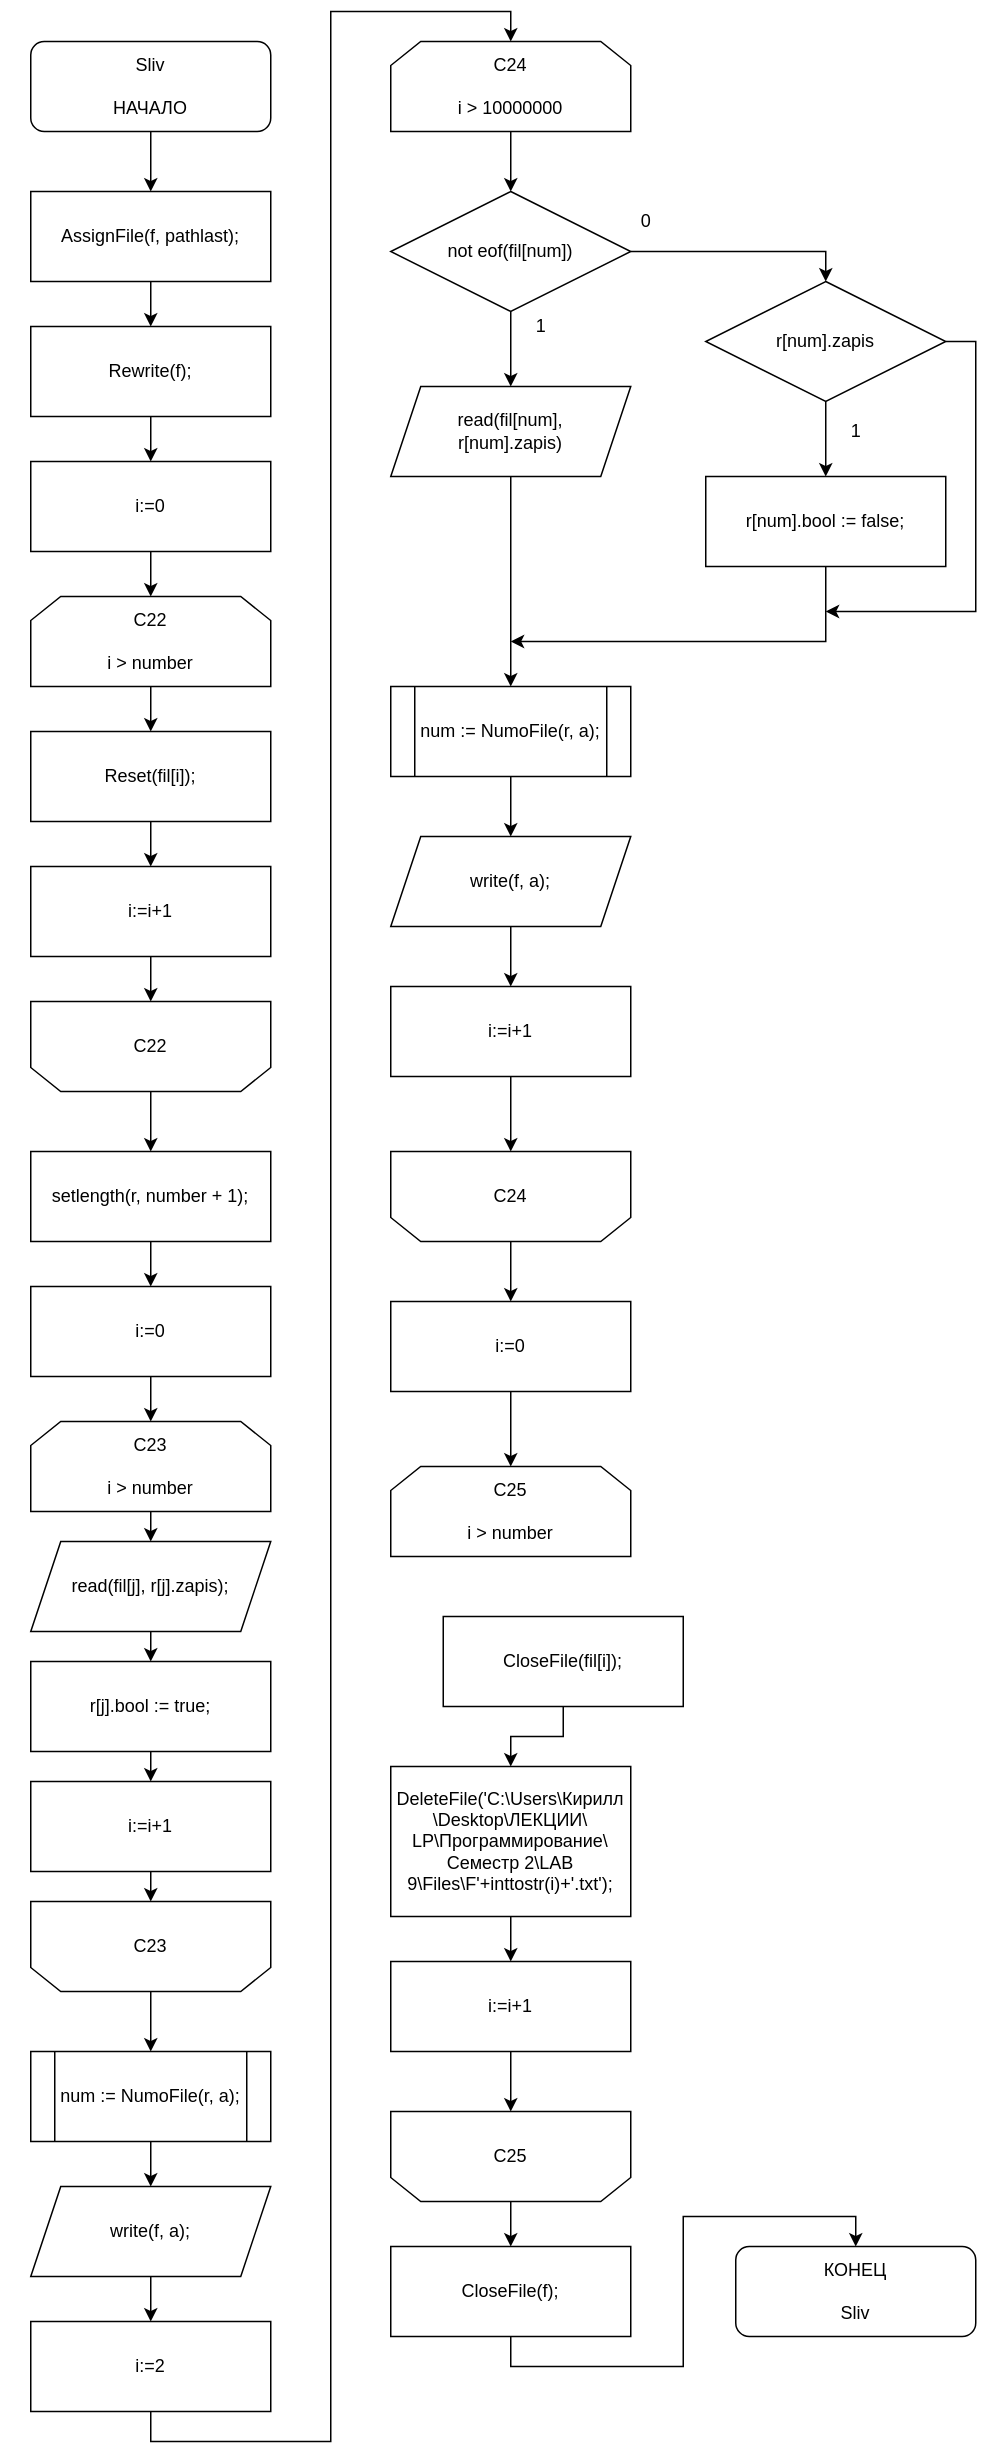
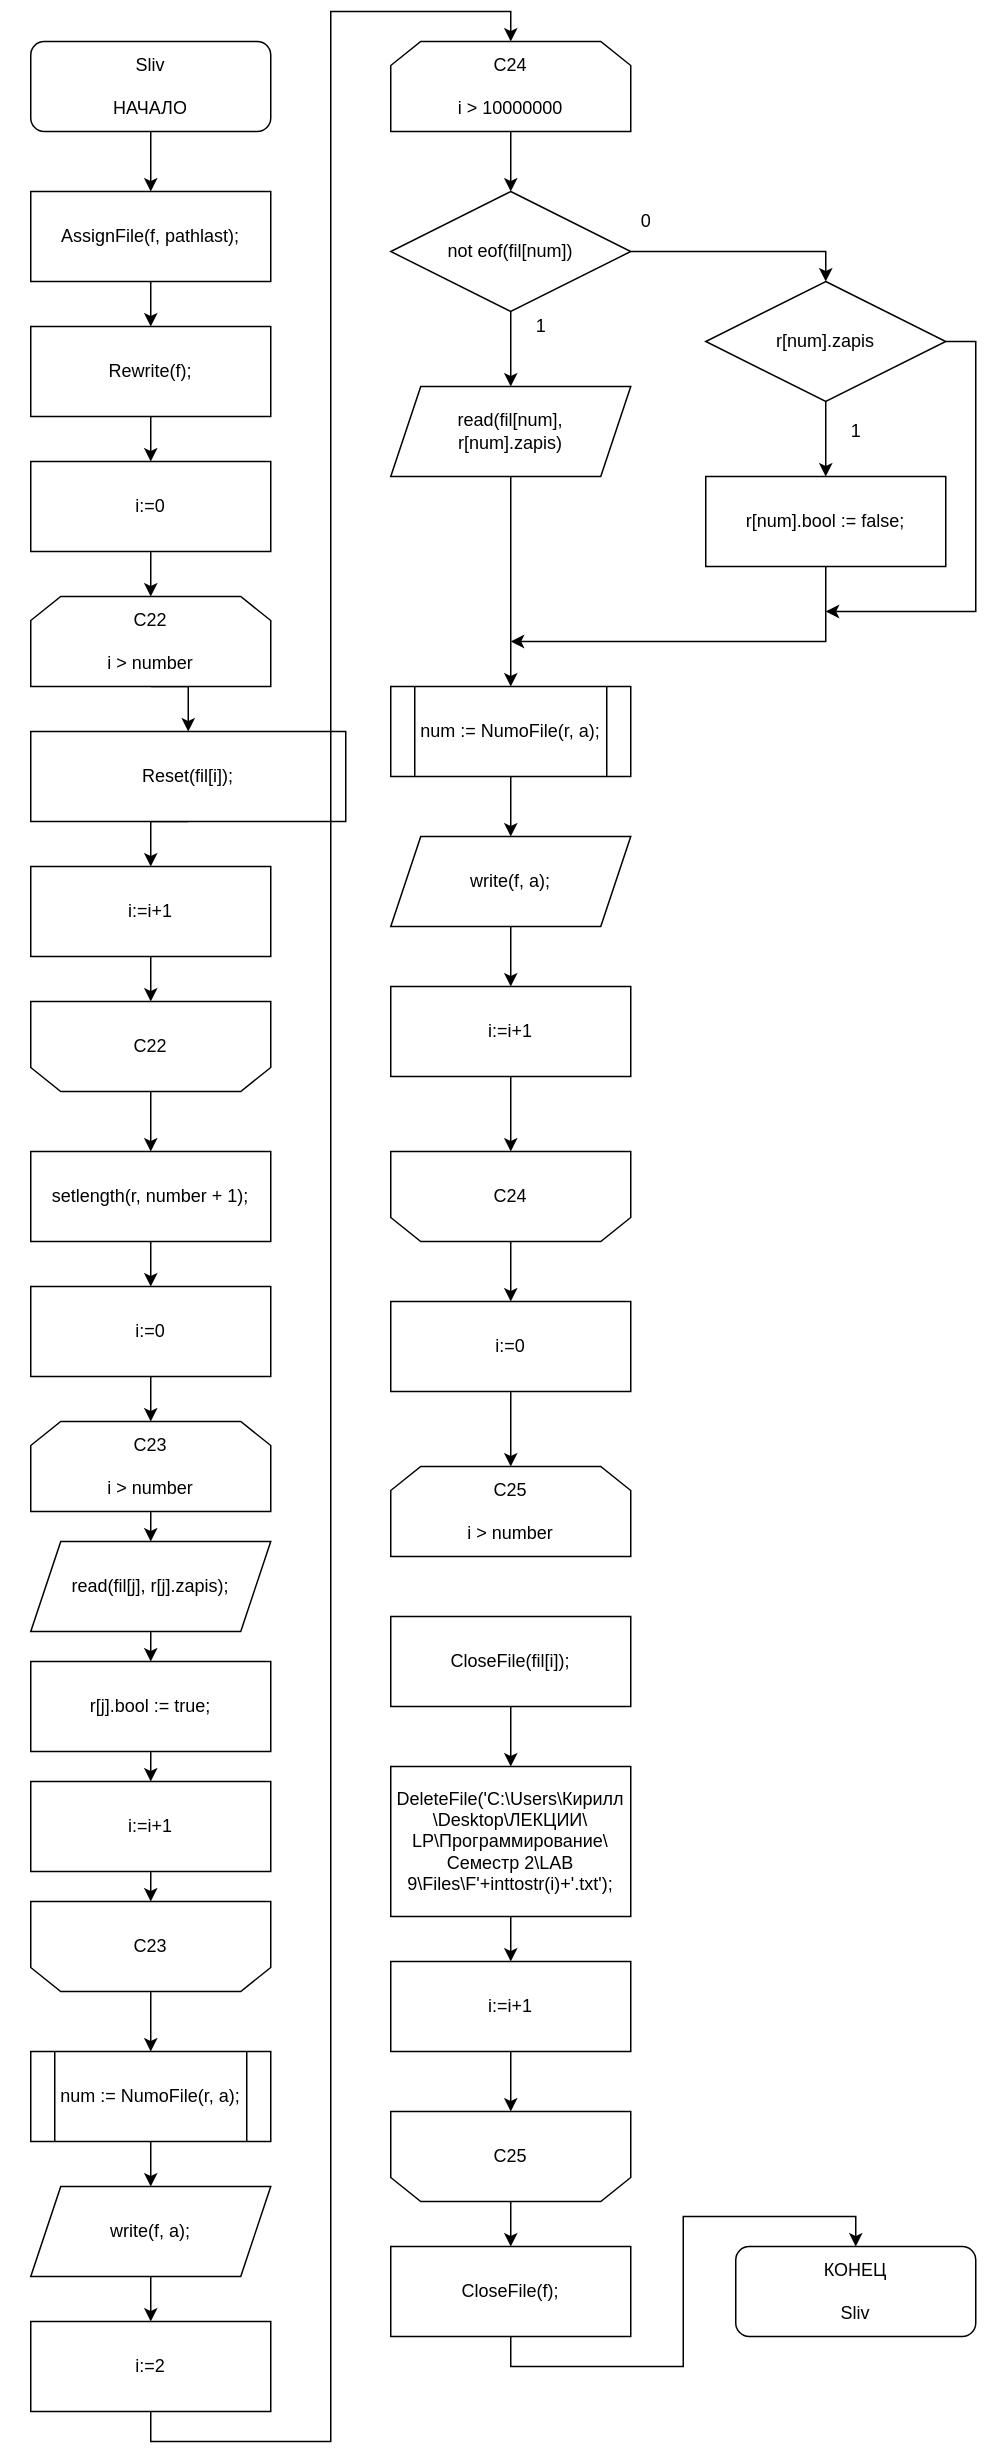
(151, 776) -> (188, 776)
(563, 1661) -> (511, 1661)
